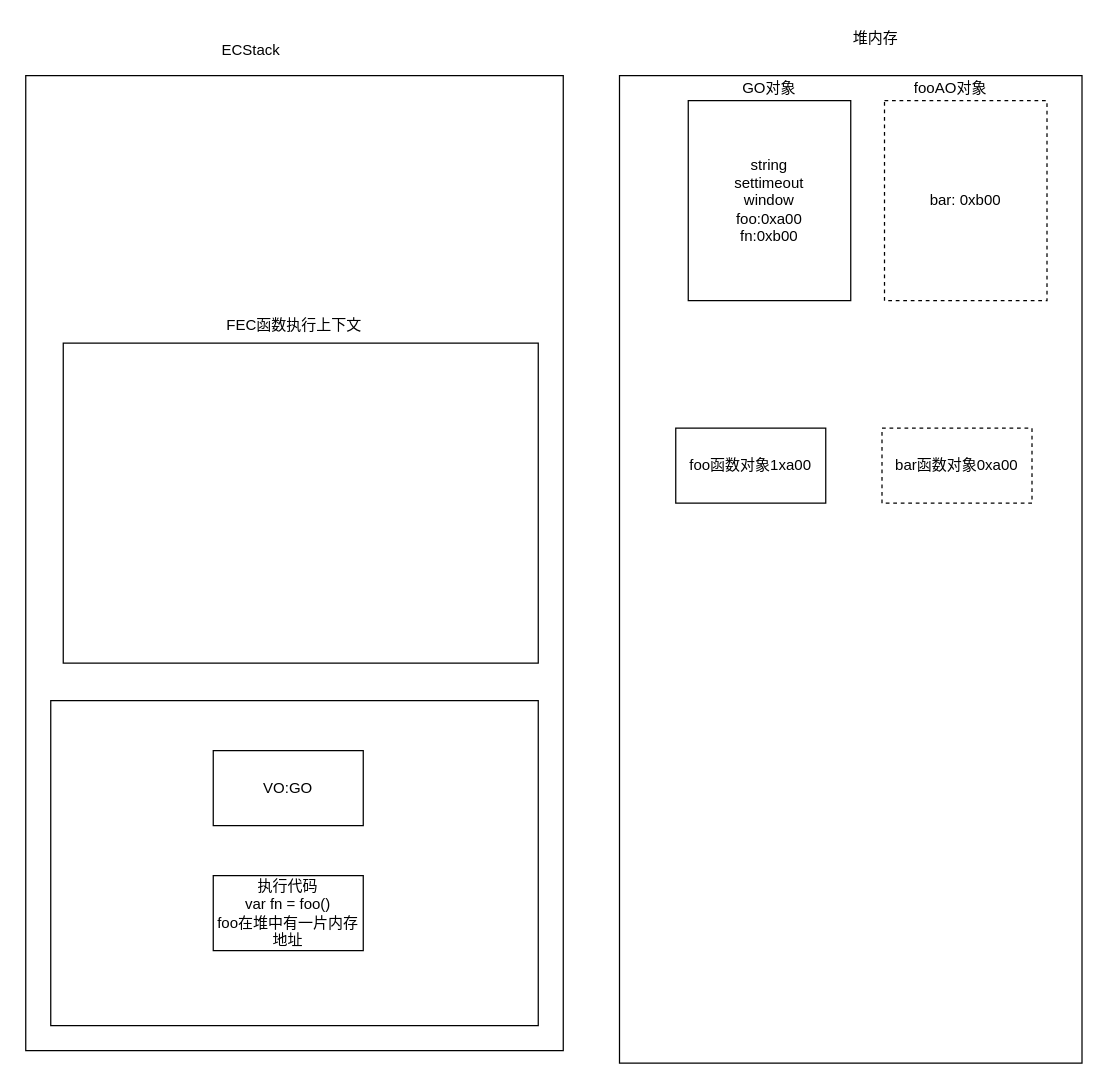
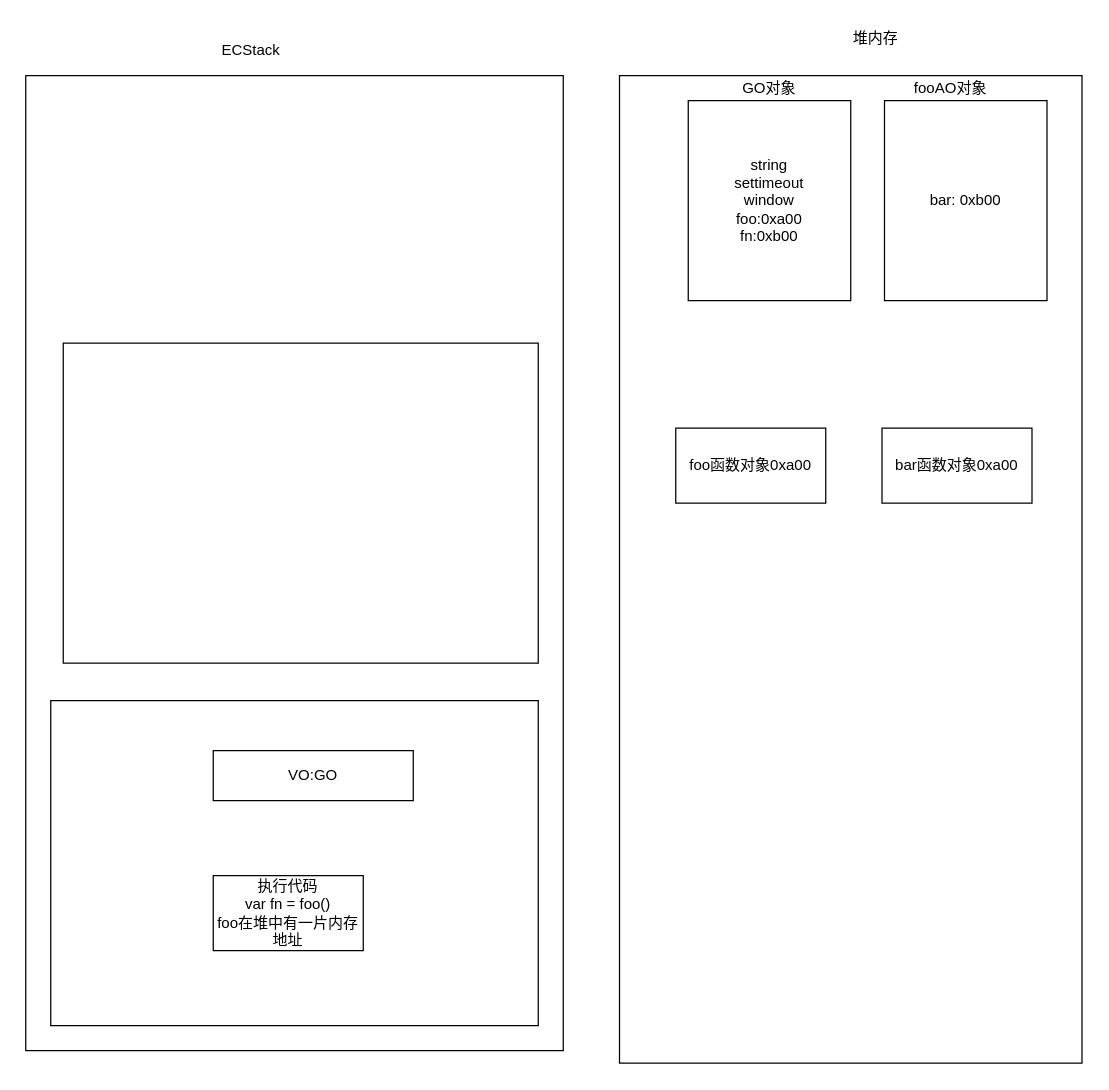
(966, 201) -> (966, 201)
(294, 326) -> none
(751, 466) -> (751, 466)
(957, 466) -> (957, 466)
(288, 788) -> (313, 776)
